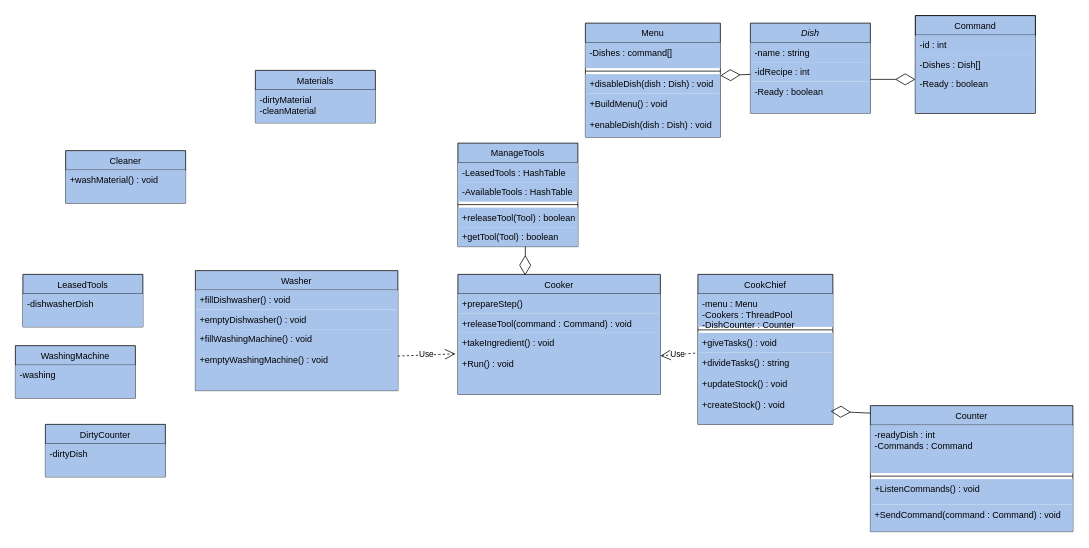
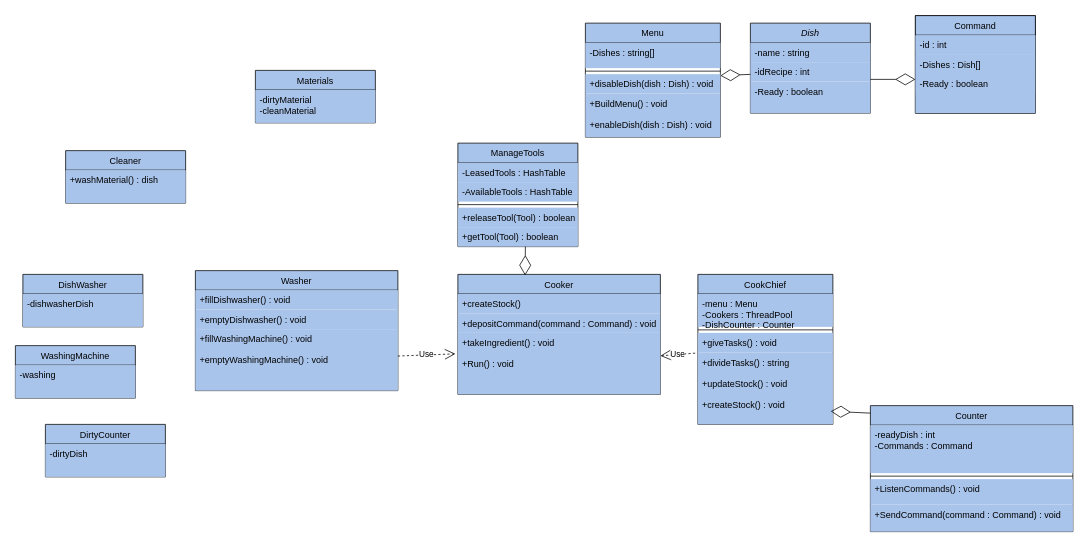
(633, 53) -> (629, 53)
(118, 180) -> (118, 180)
(83, 284) -> (83, 284)
(497, 304) -> (497, 304)
(547, 323) -> (556, 323)
